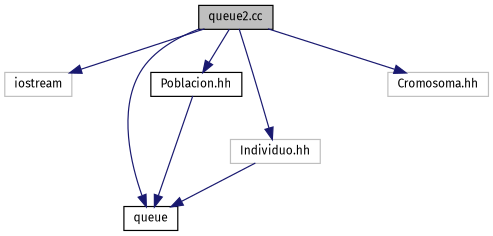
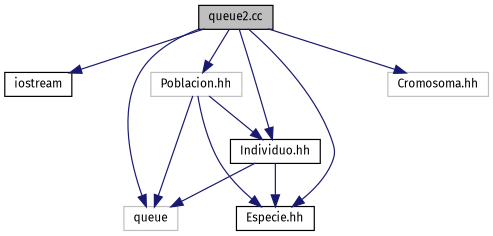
(38, 84) -> (38, 84)
(196, 84) -> (196, 84)
none -> (231, 114)
(275, 151) -> (275, 151)
(151, 218) -> (151, 218)
none -> (275, 218)
